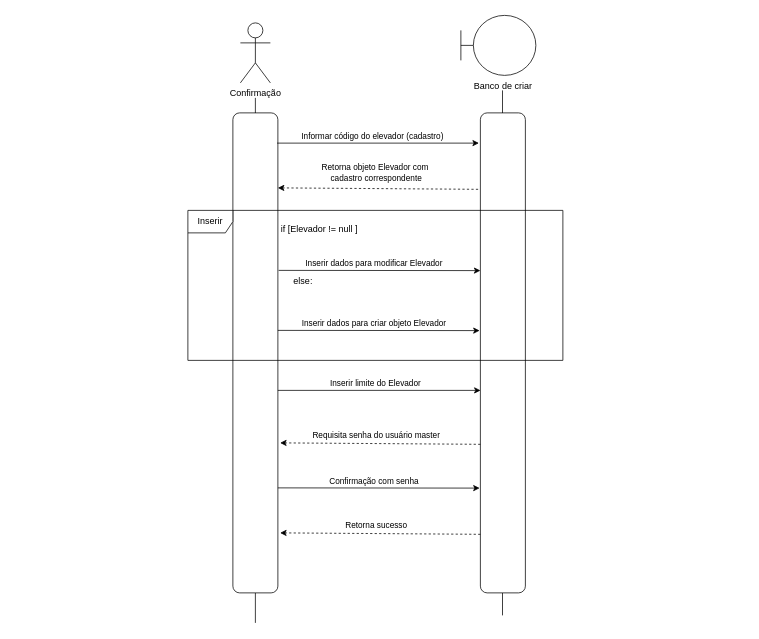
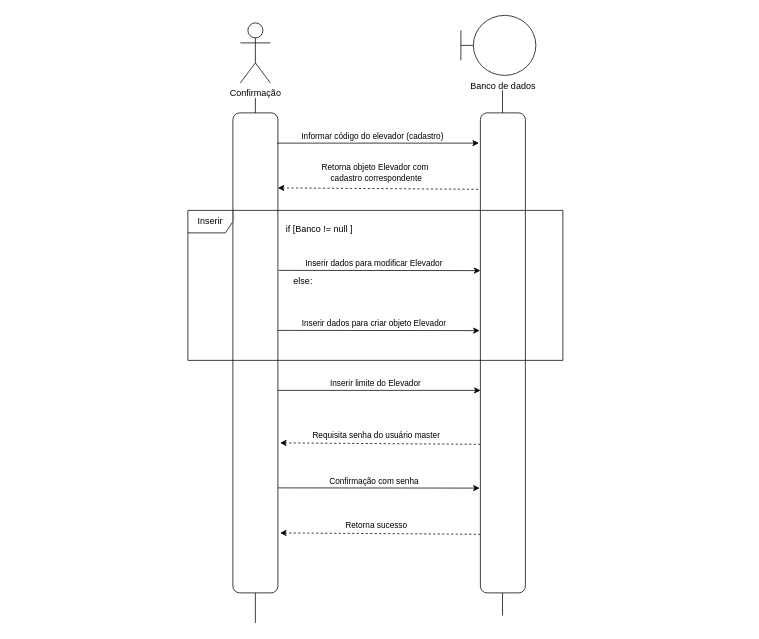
(503, 87) -> (503, 87)
(320, 229) -> (320, 229)
